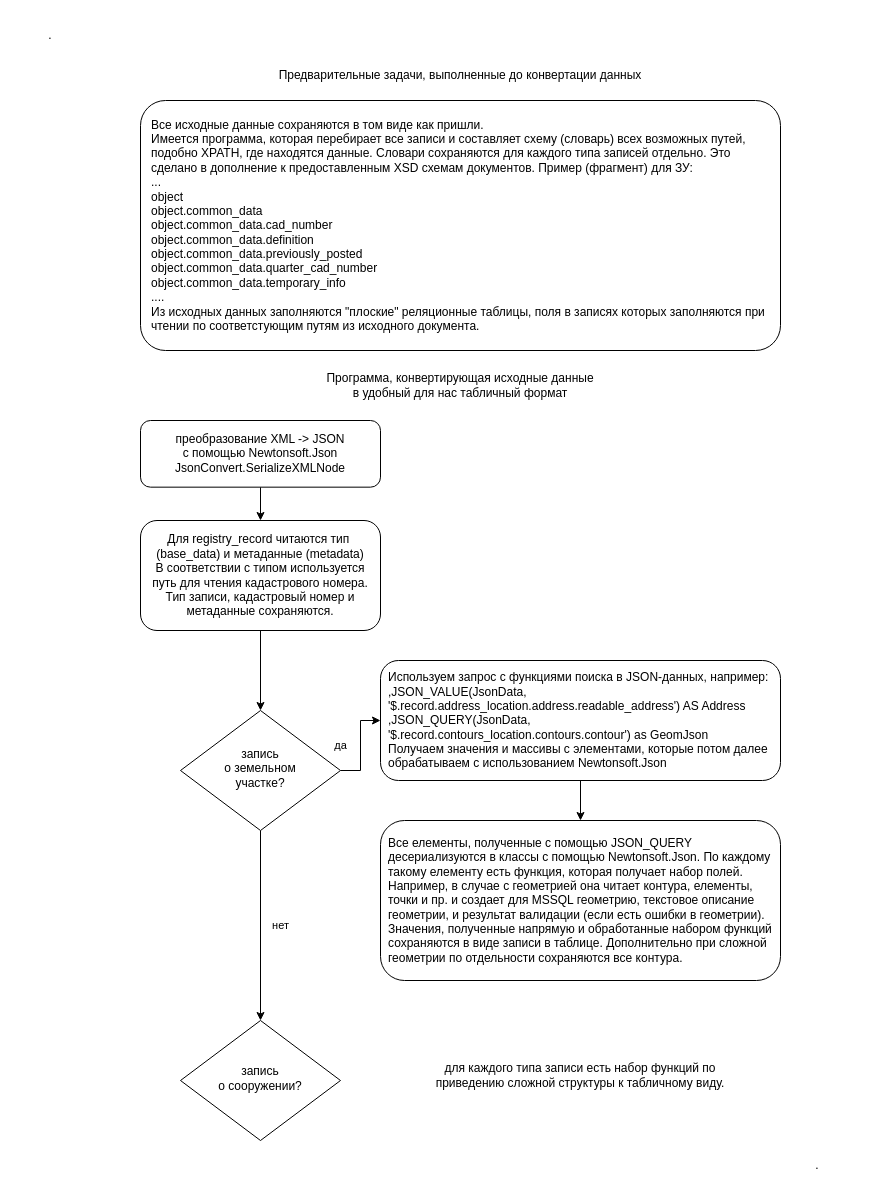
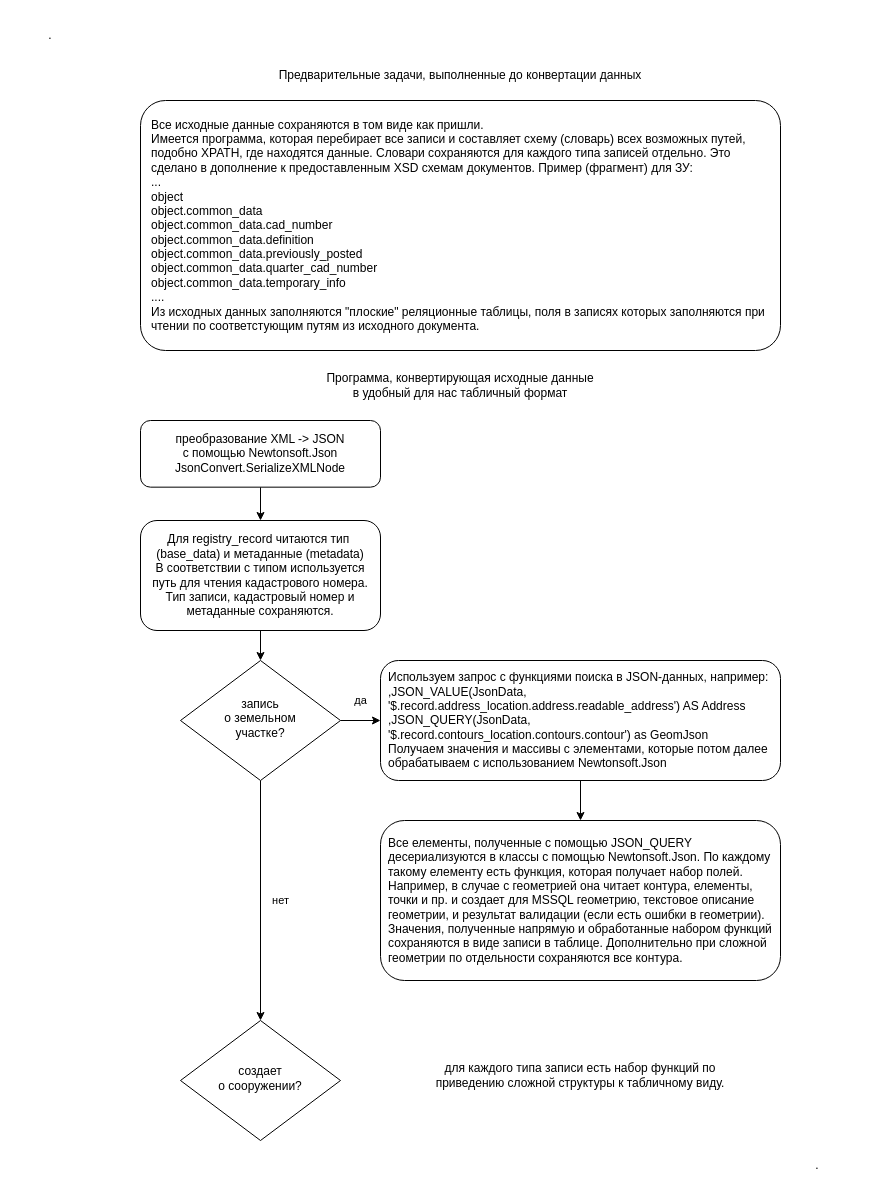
(261, 771) -> (261, 721)
(261, 1079) -> (261, 1079)
